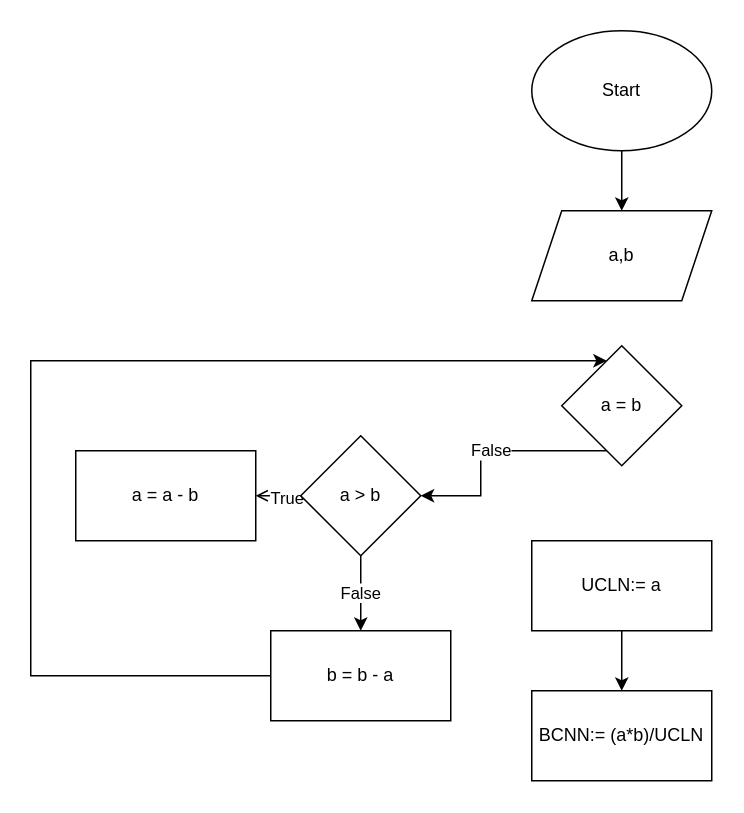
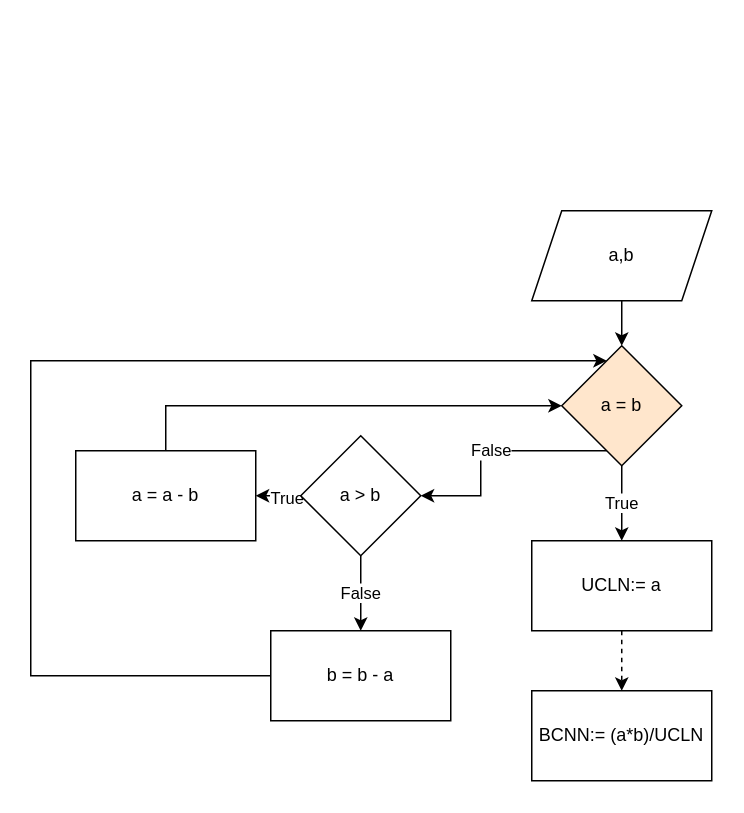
(622, 91) -> none
(622, 176) -> none
none -> (622, 318)
none -> (336, 406)
(622, 406) -> (622, 406)
(264, 496) -> (267, 496)
none -> (622, 498)
(622, 655) -> (622, 655)
